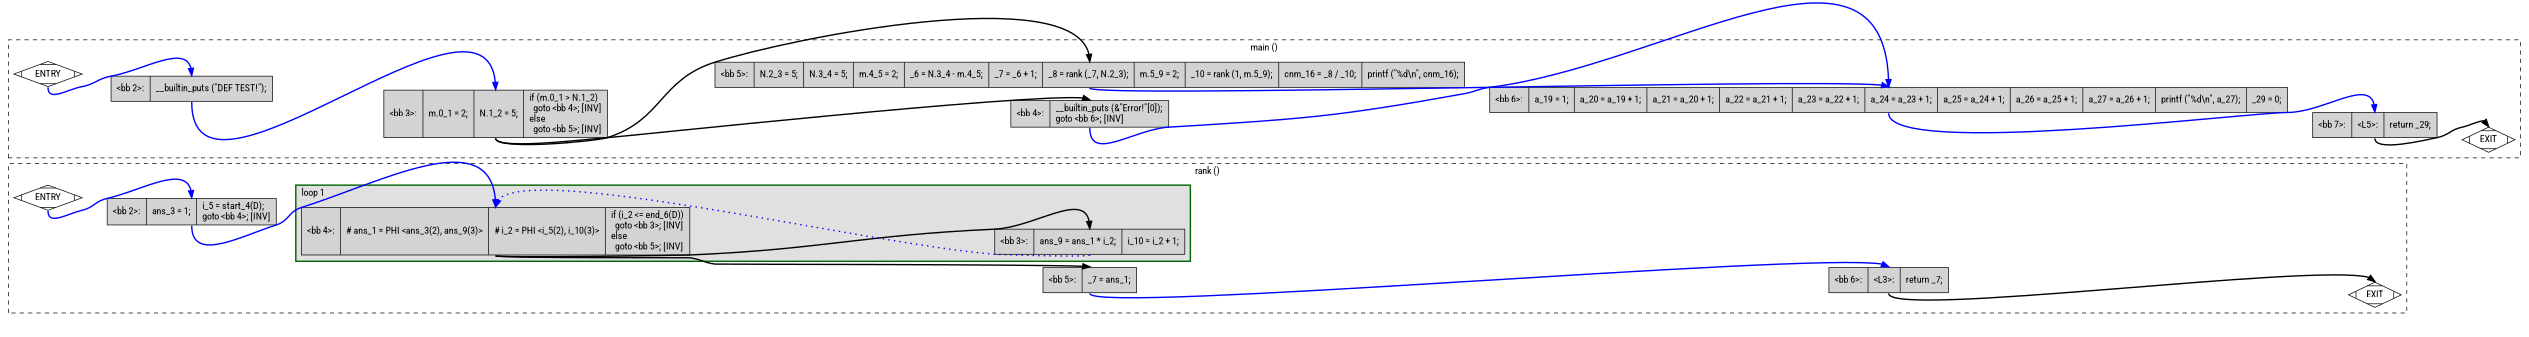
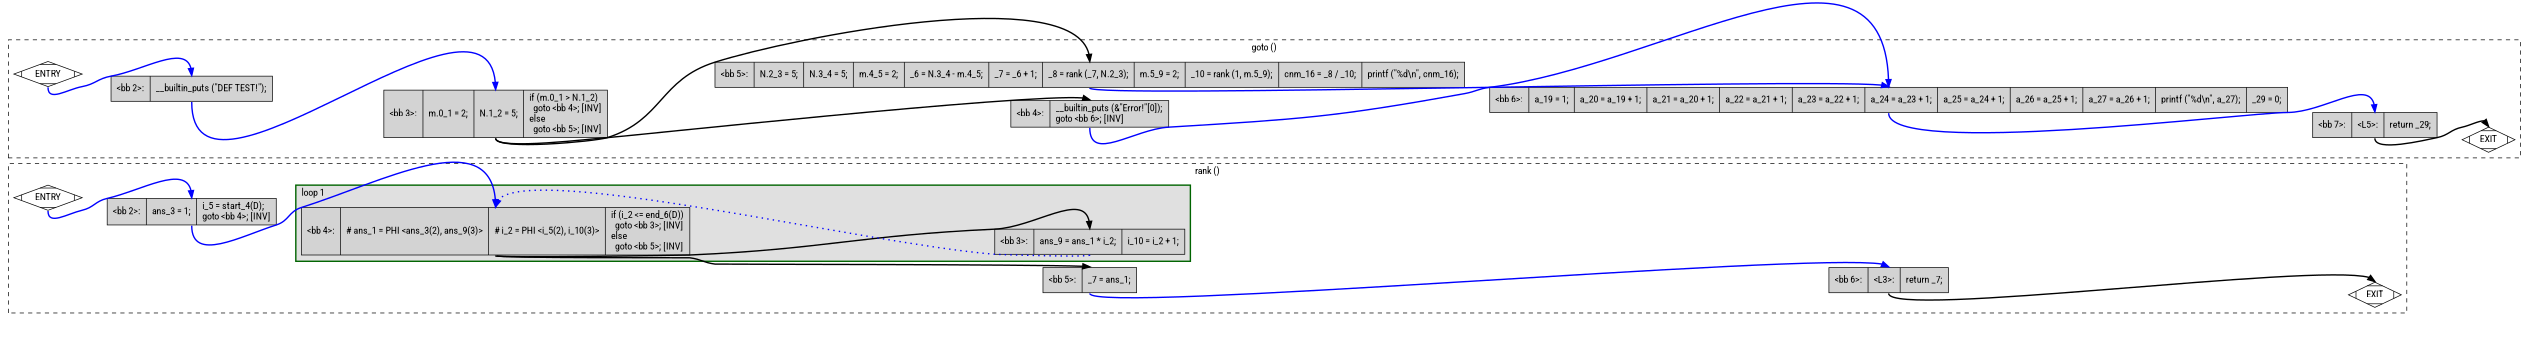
(1264, 48) -> (1264, 48)
